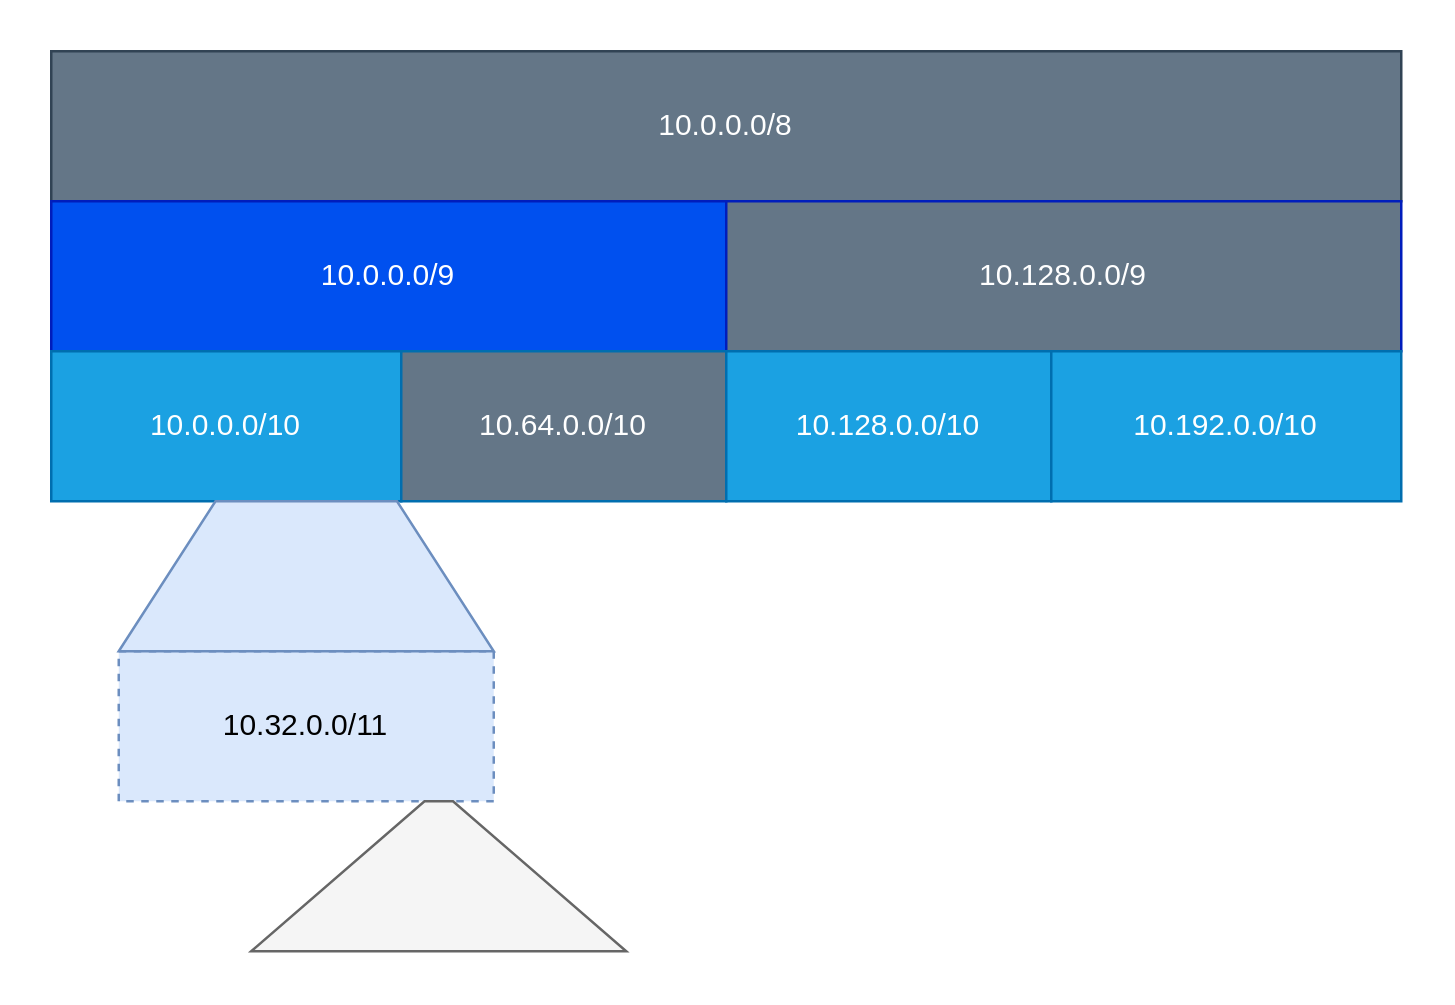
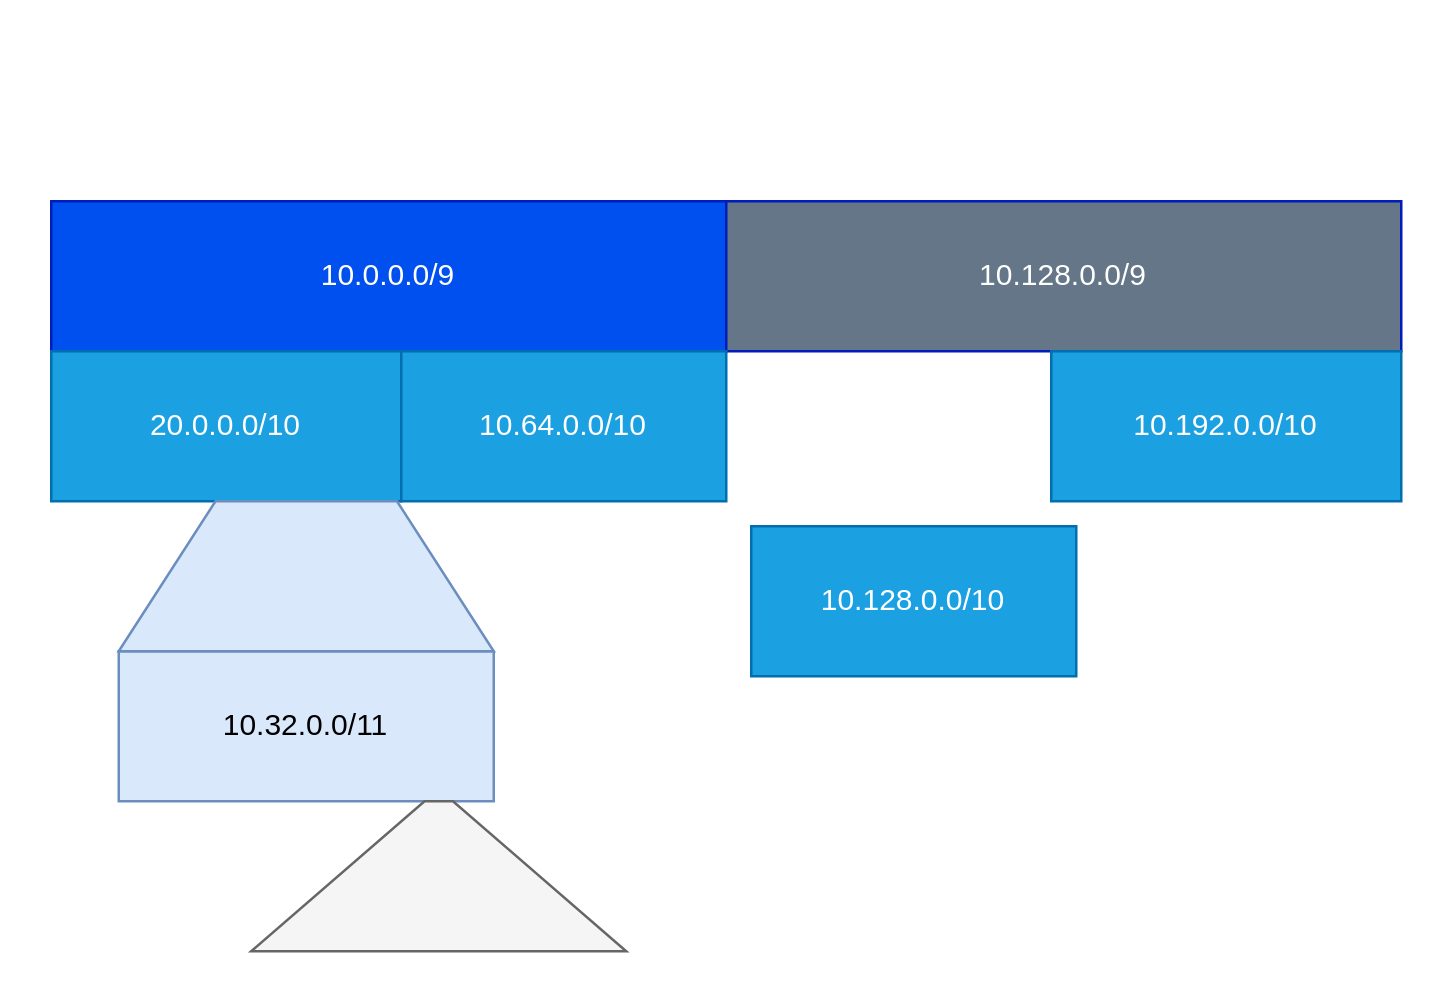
(726, 126) -> none
(226, 426) -> (226, 426)
(564, 426) -> (564, 426)
(889, 426) -> (914, 601)
(306, 726) -> (306, 726)
